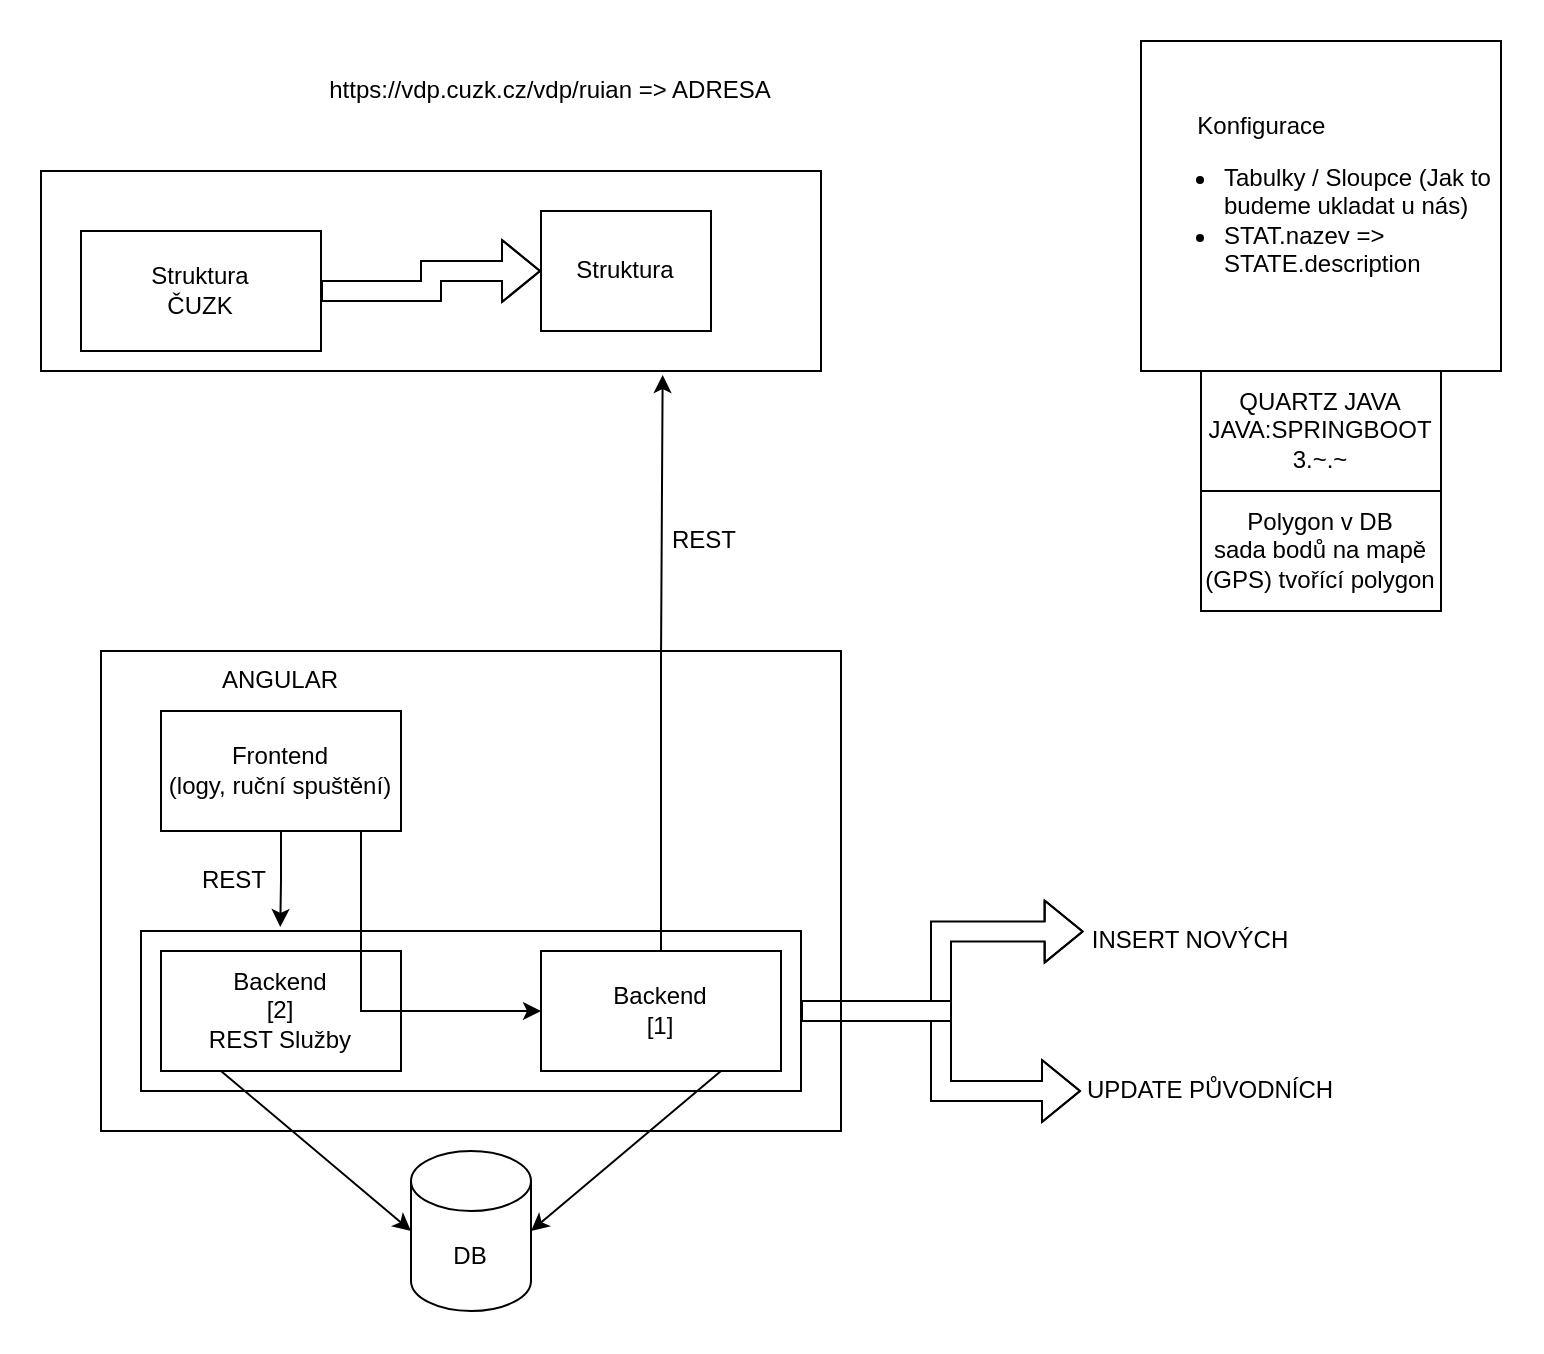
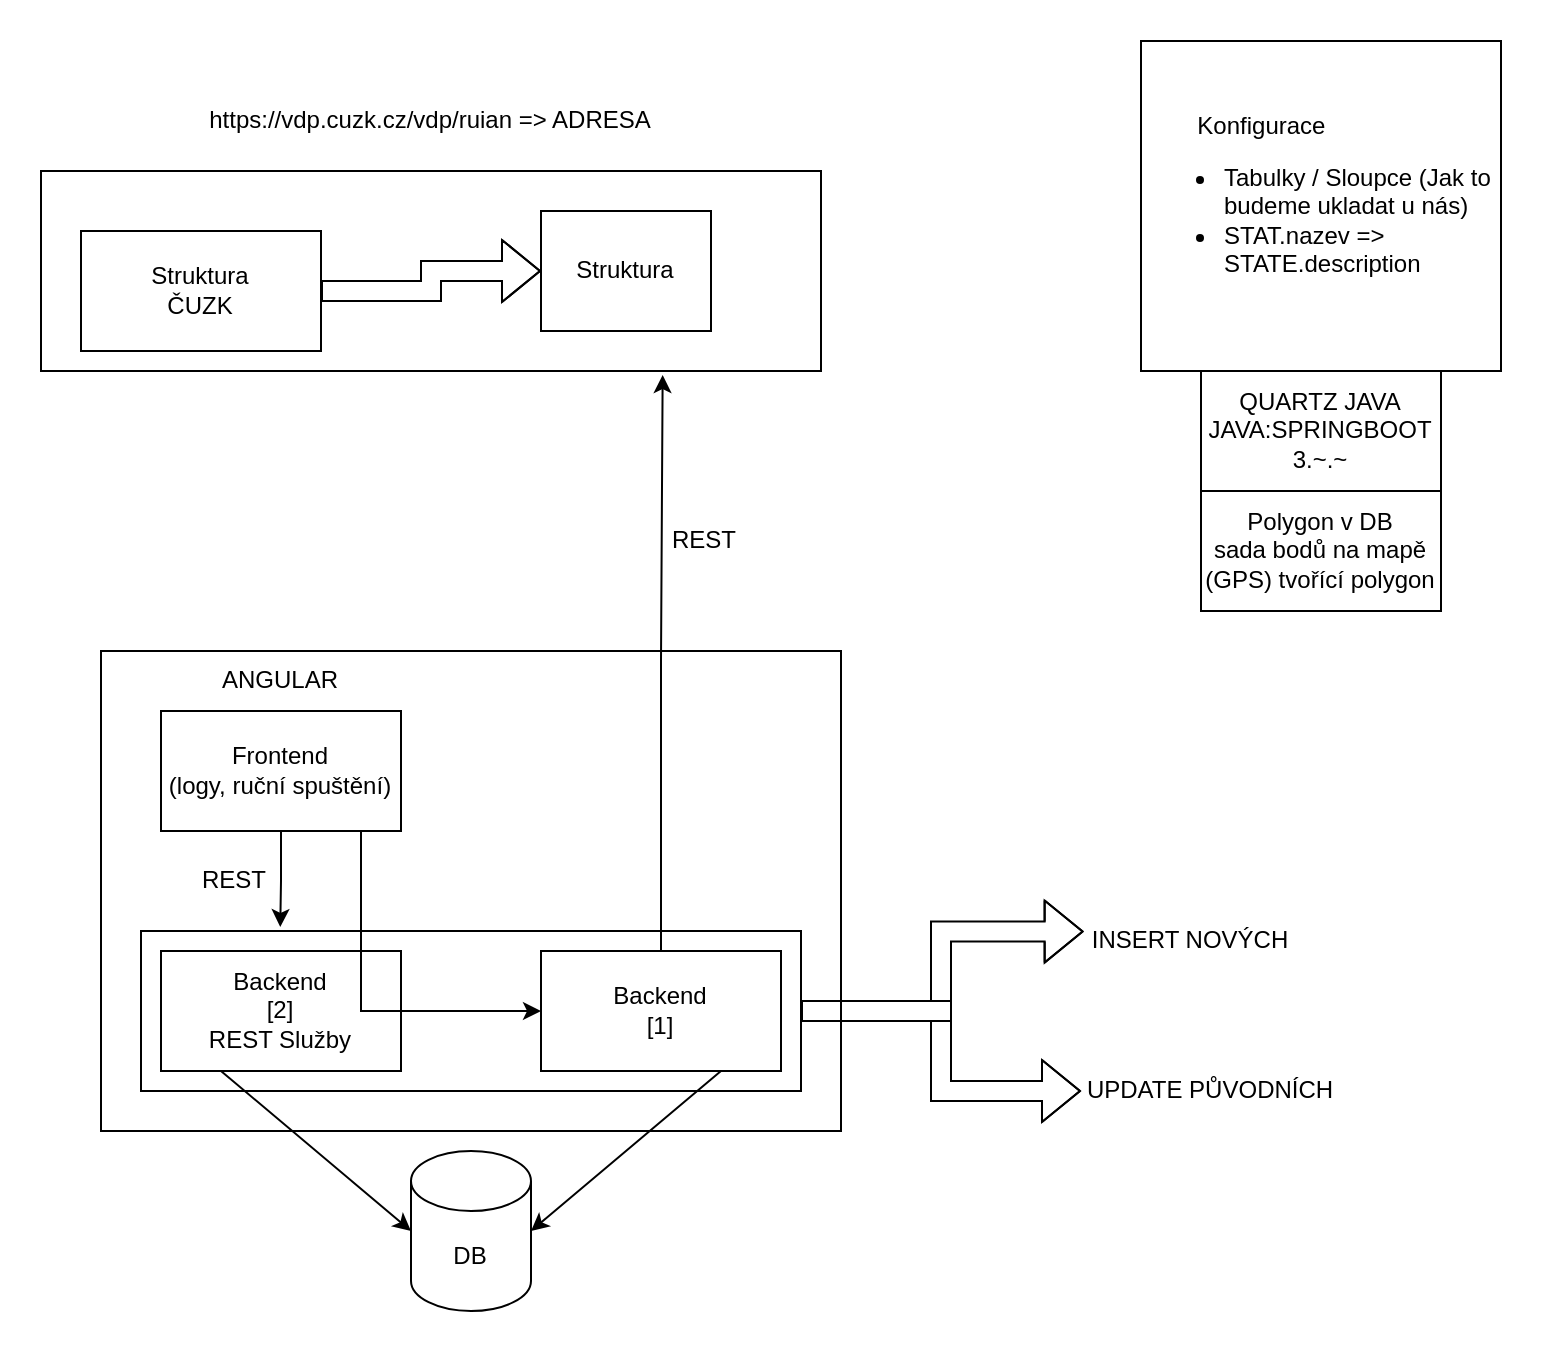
(551, 91) -> (431, 121)
